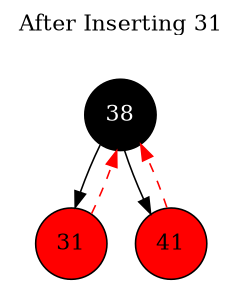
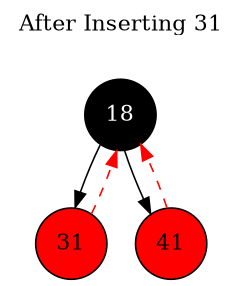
(120, 115) -> (120, 115)
